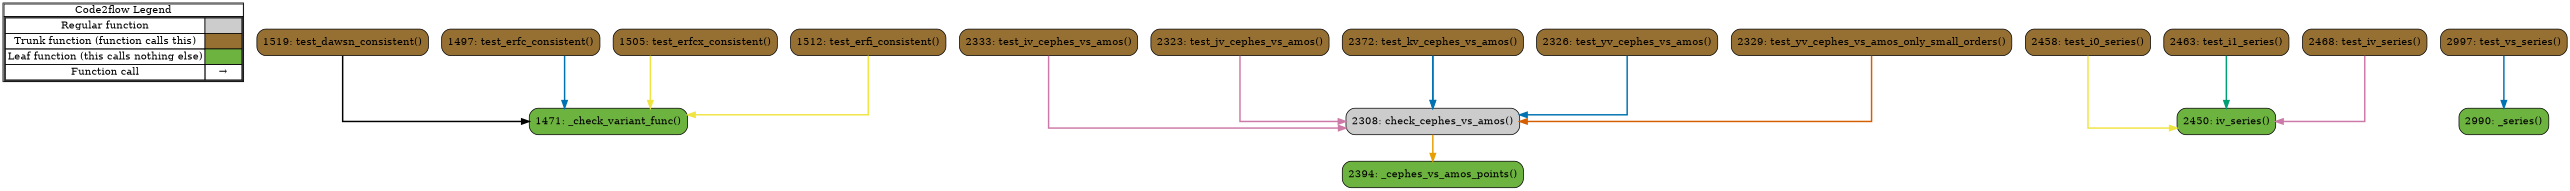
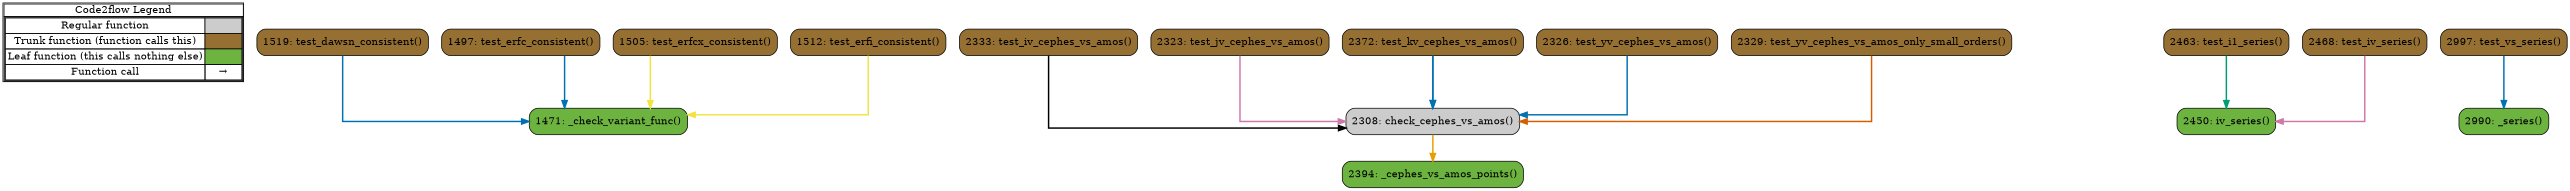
(2088, 42) -> none
(399, 121) -> (399, 121)
(1157, 128) -> (1157, 128)
